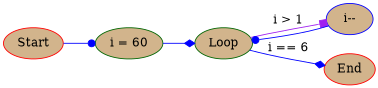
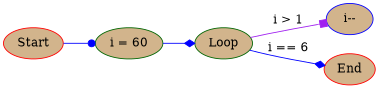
(294, 34) -> none
